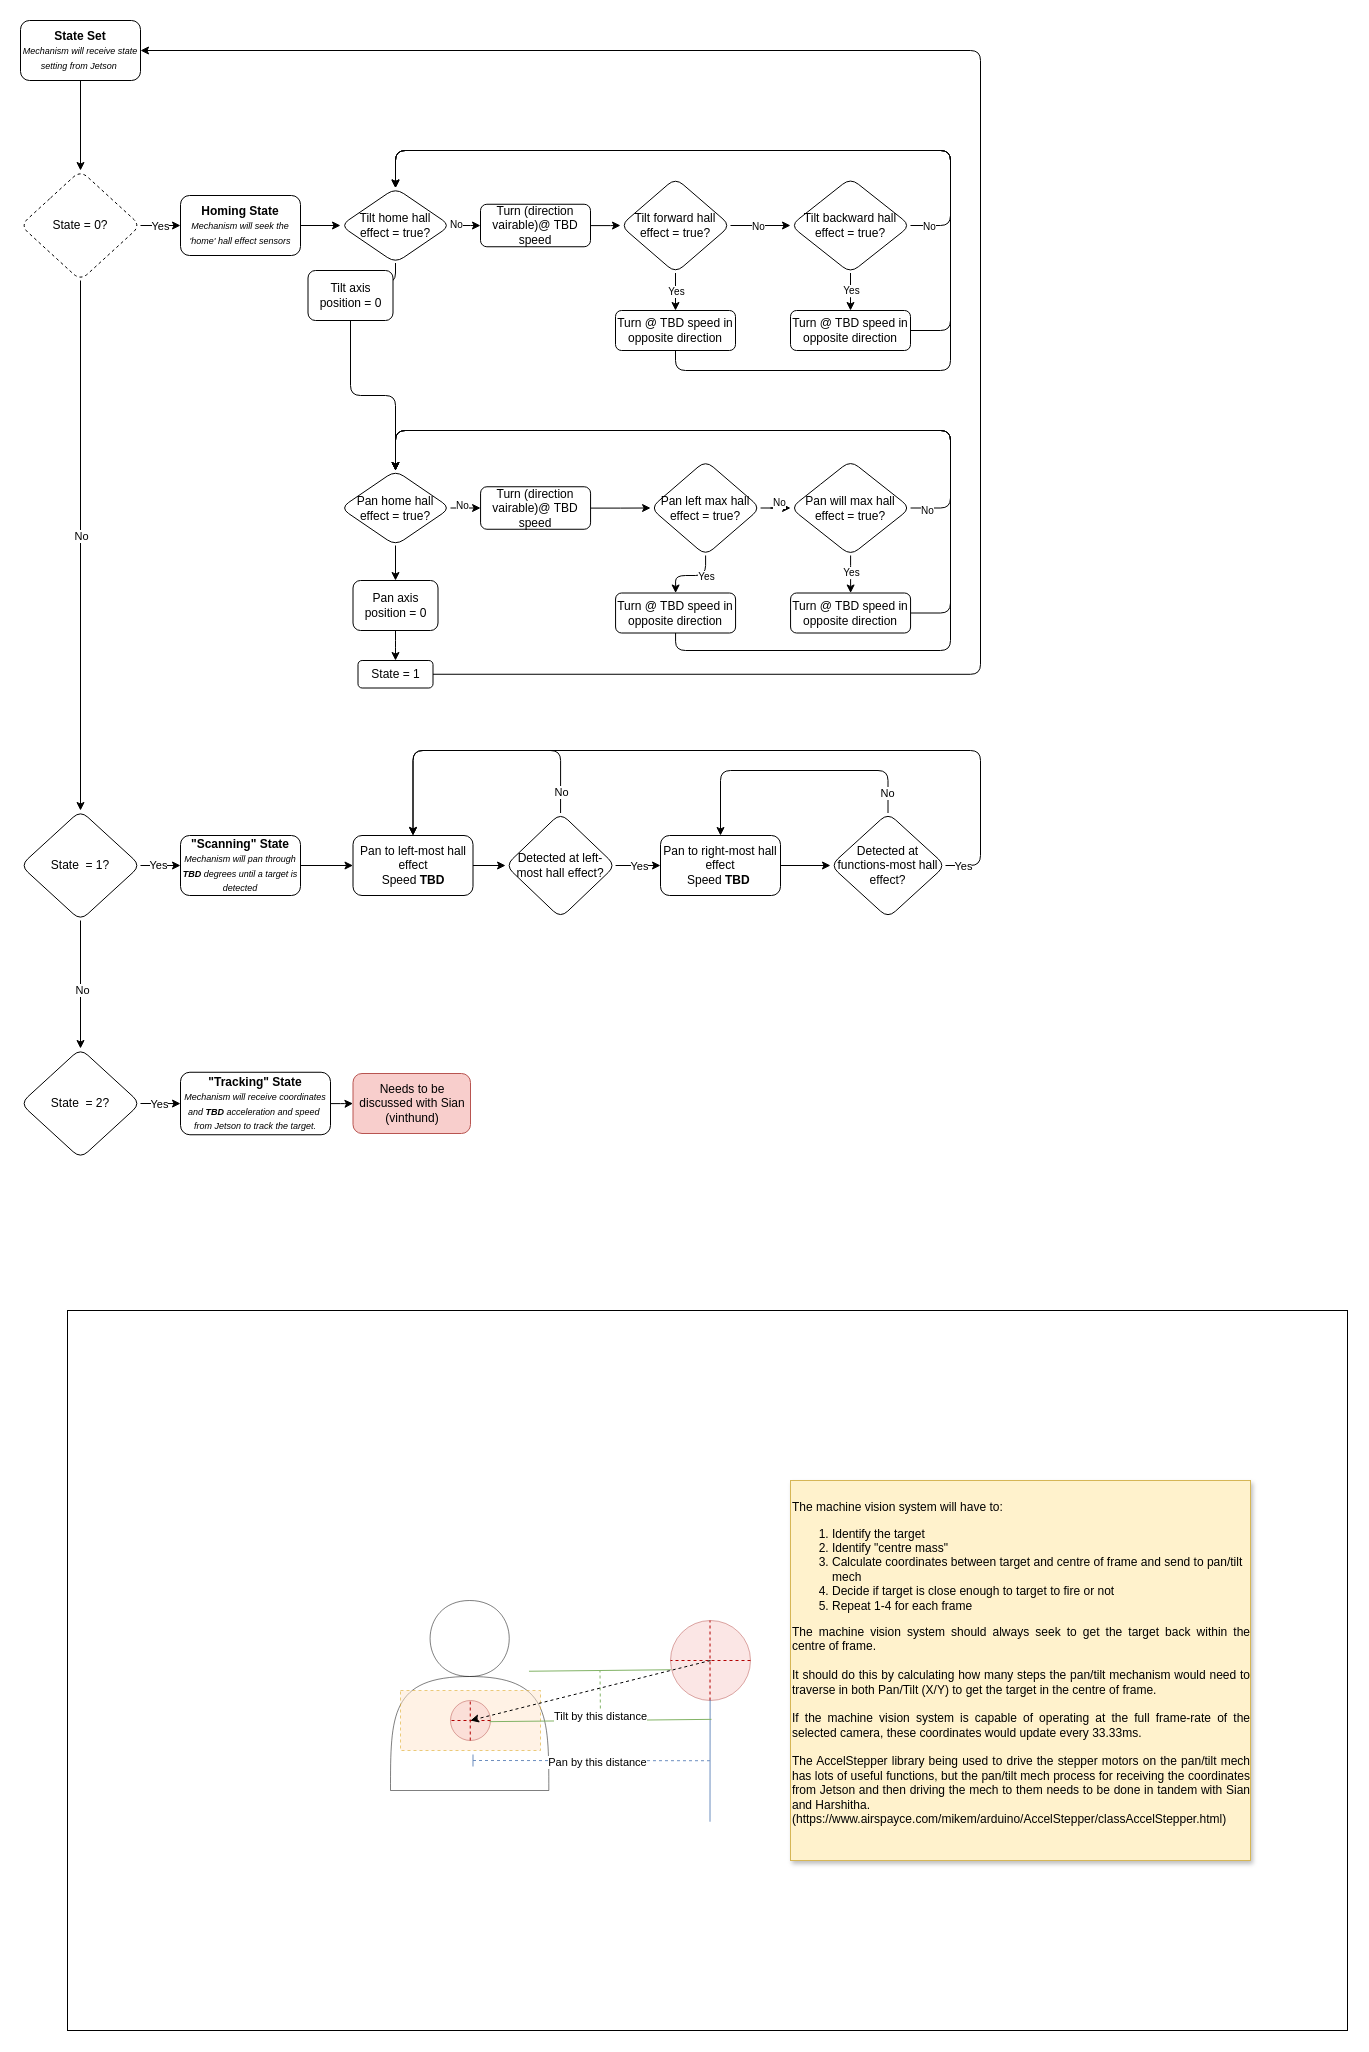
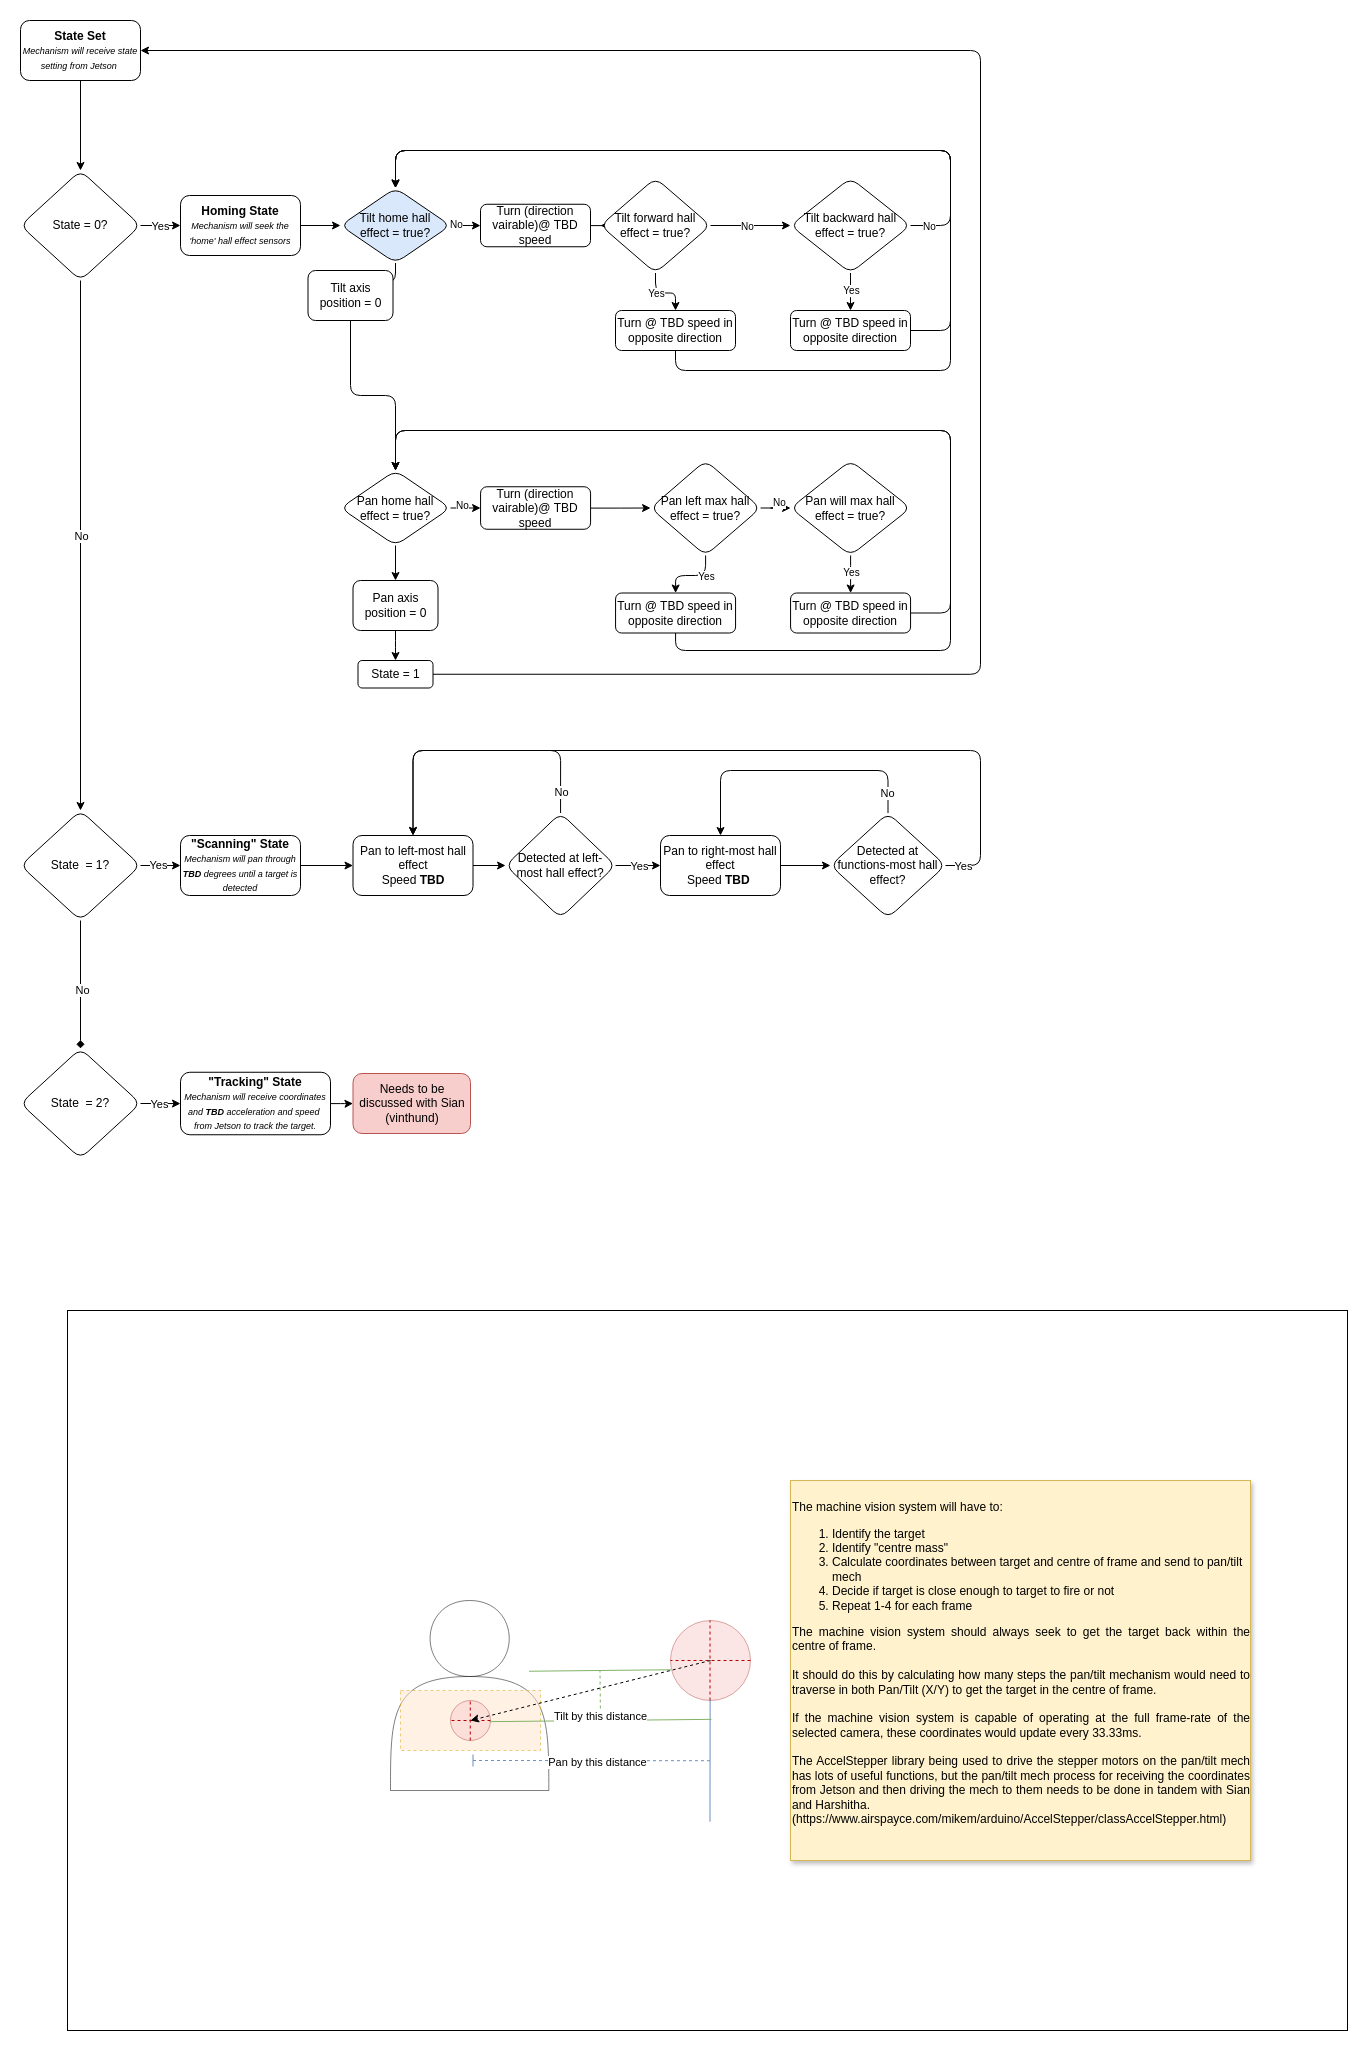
(81, 226) -> (81, 226)
(396, 226) -> (396, 226)
(676, 226) -> (656, 226)
(928, 508) -> none
(81, 1040) -> (81, 1040)
